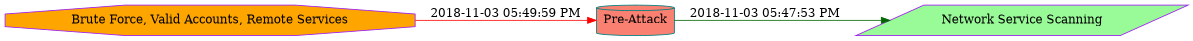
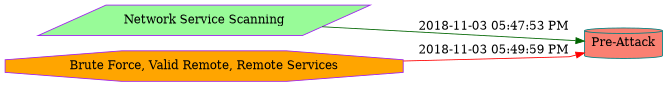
(210, 20) -> (204, 66)
(778, 20) -> (449, 34)
